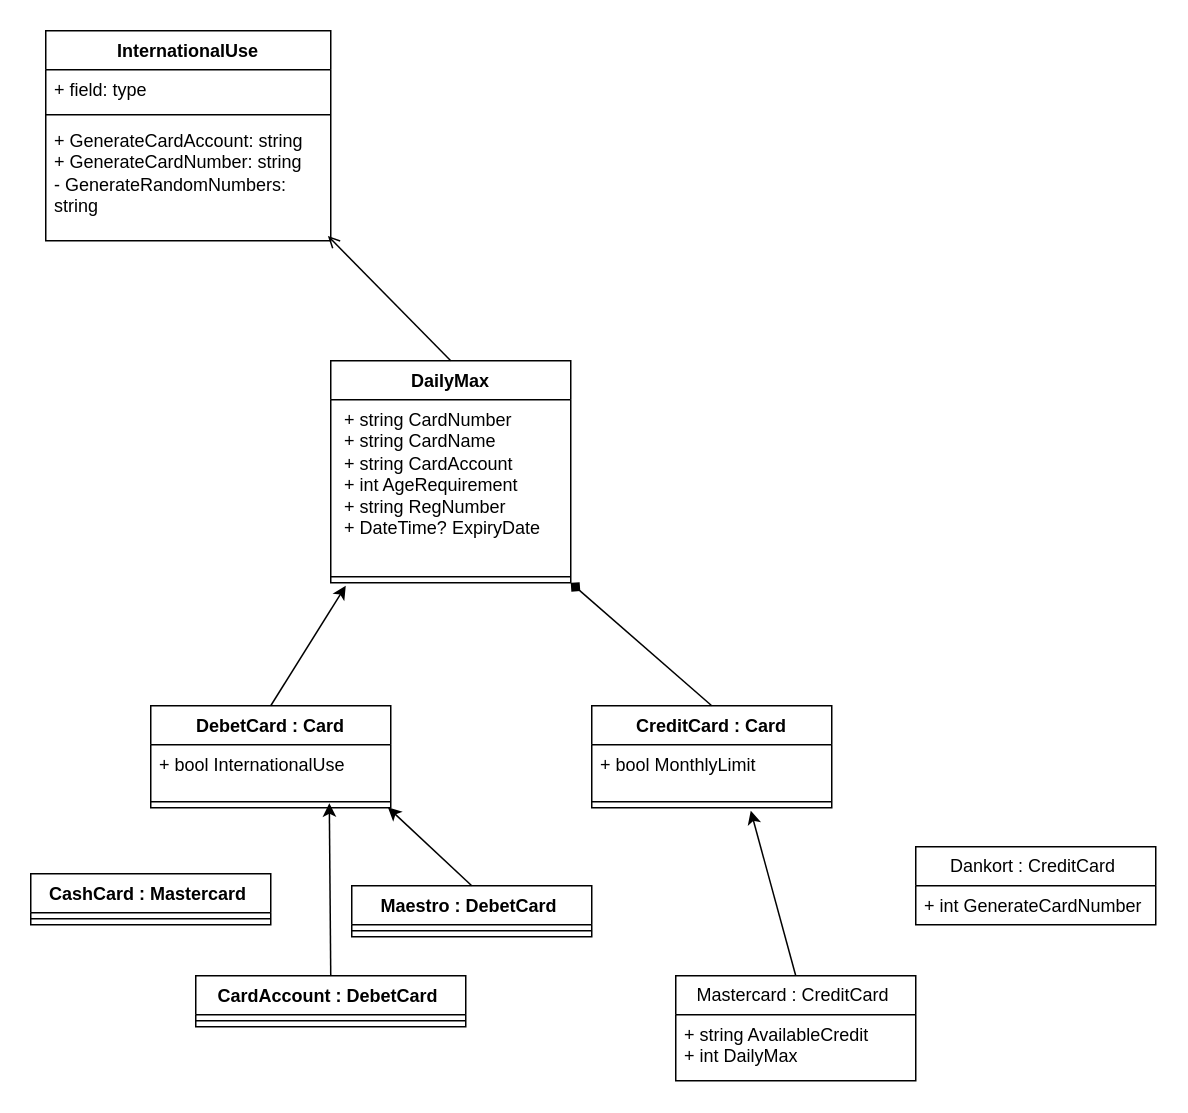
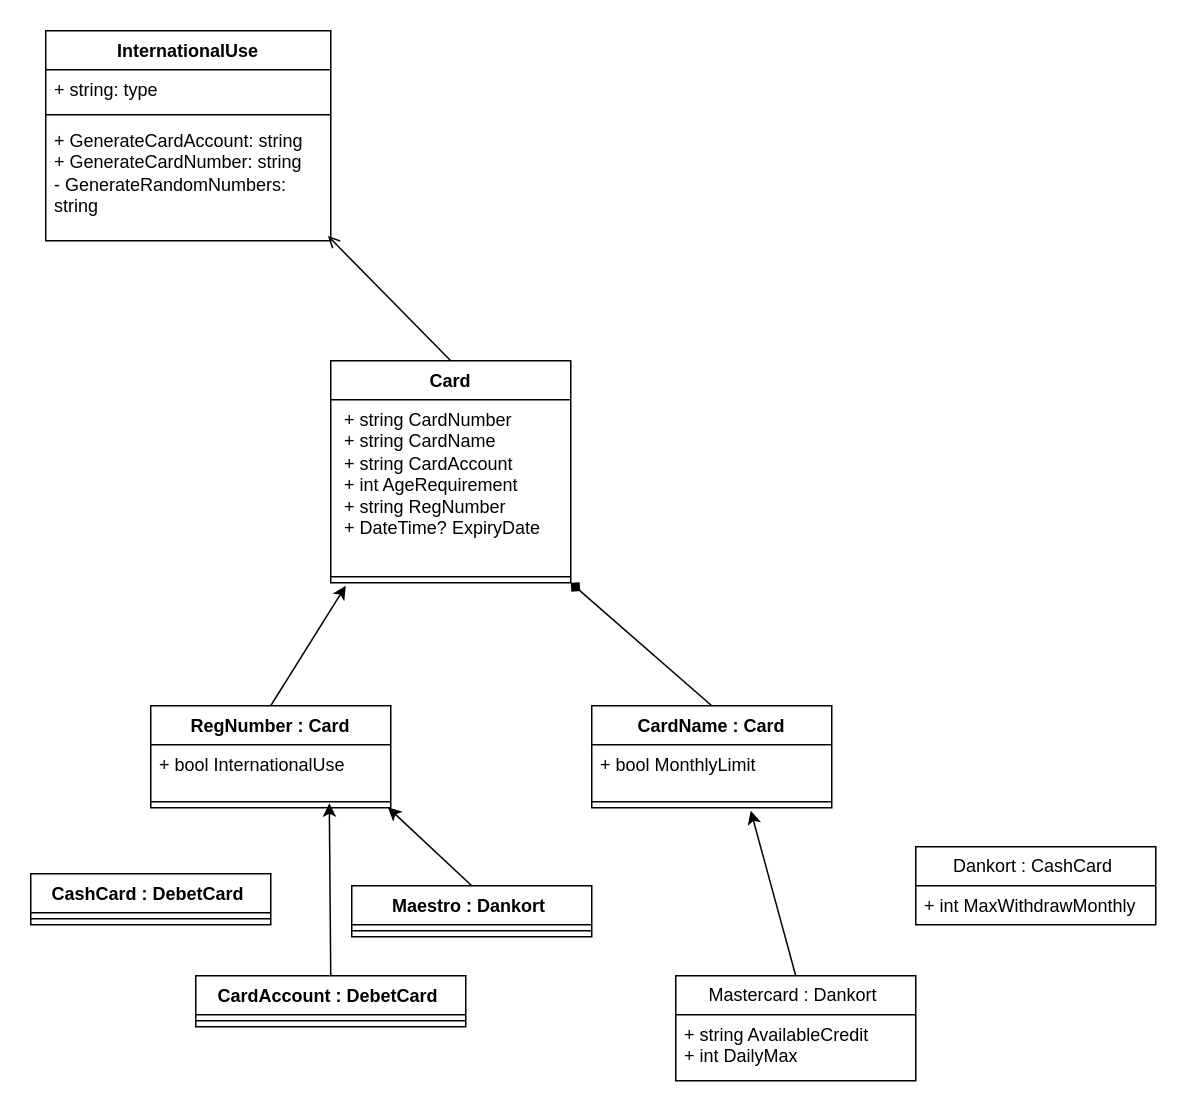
(109, 91) -> (116, 91)
(451, 382) -> (451, 382)
(271, 727) -> (271, 727)
(712, 727) -> (712, 727)
(1036, 866) -> (1036, 866)
(151, 895) -> (151, 895)
(472, 907) -> (472, 907)
(1037, 918) -> (1034, 907)
(796, 995) -> (796, 995)
